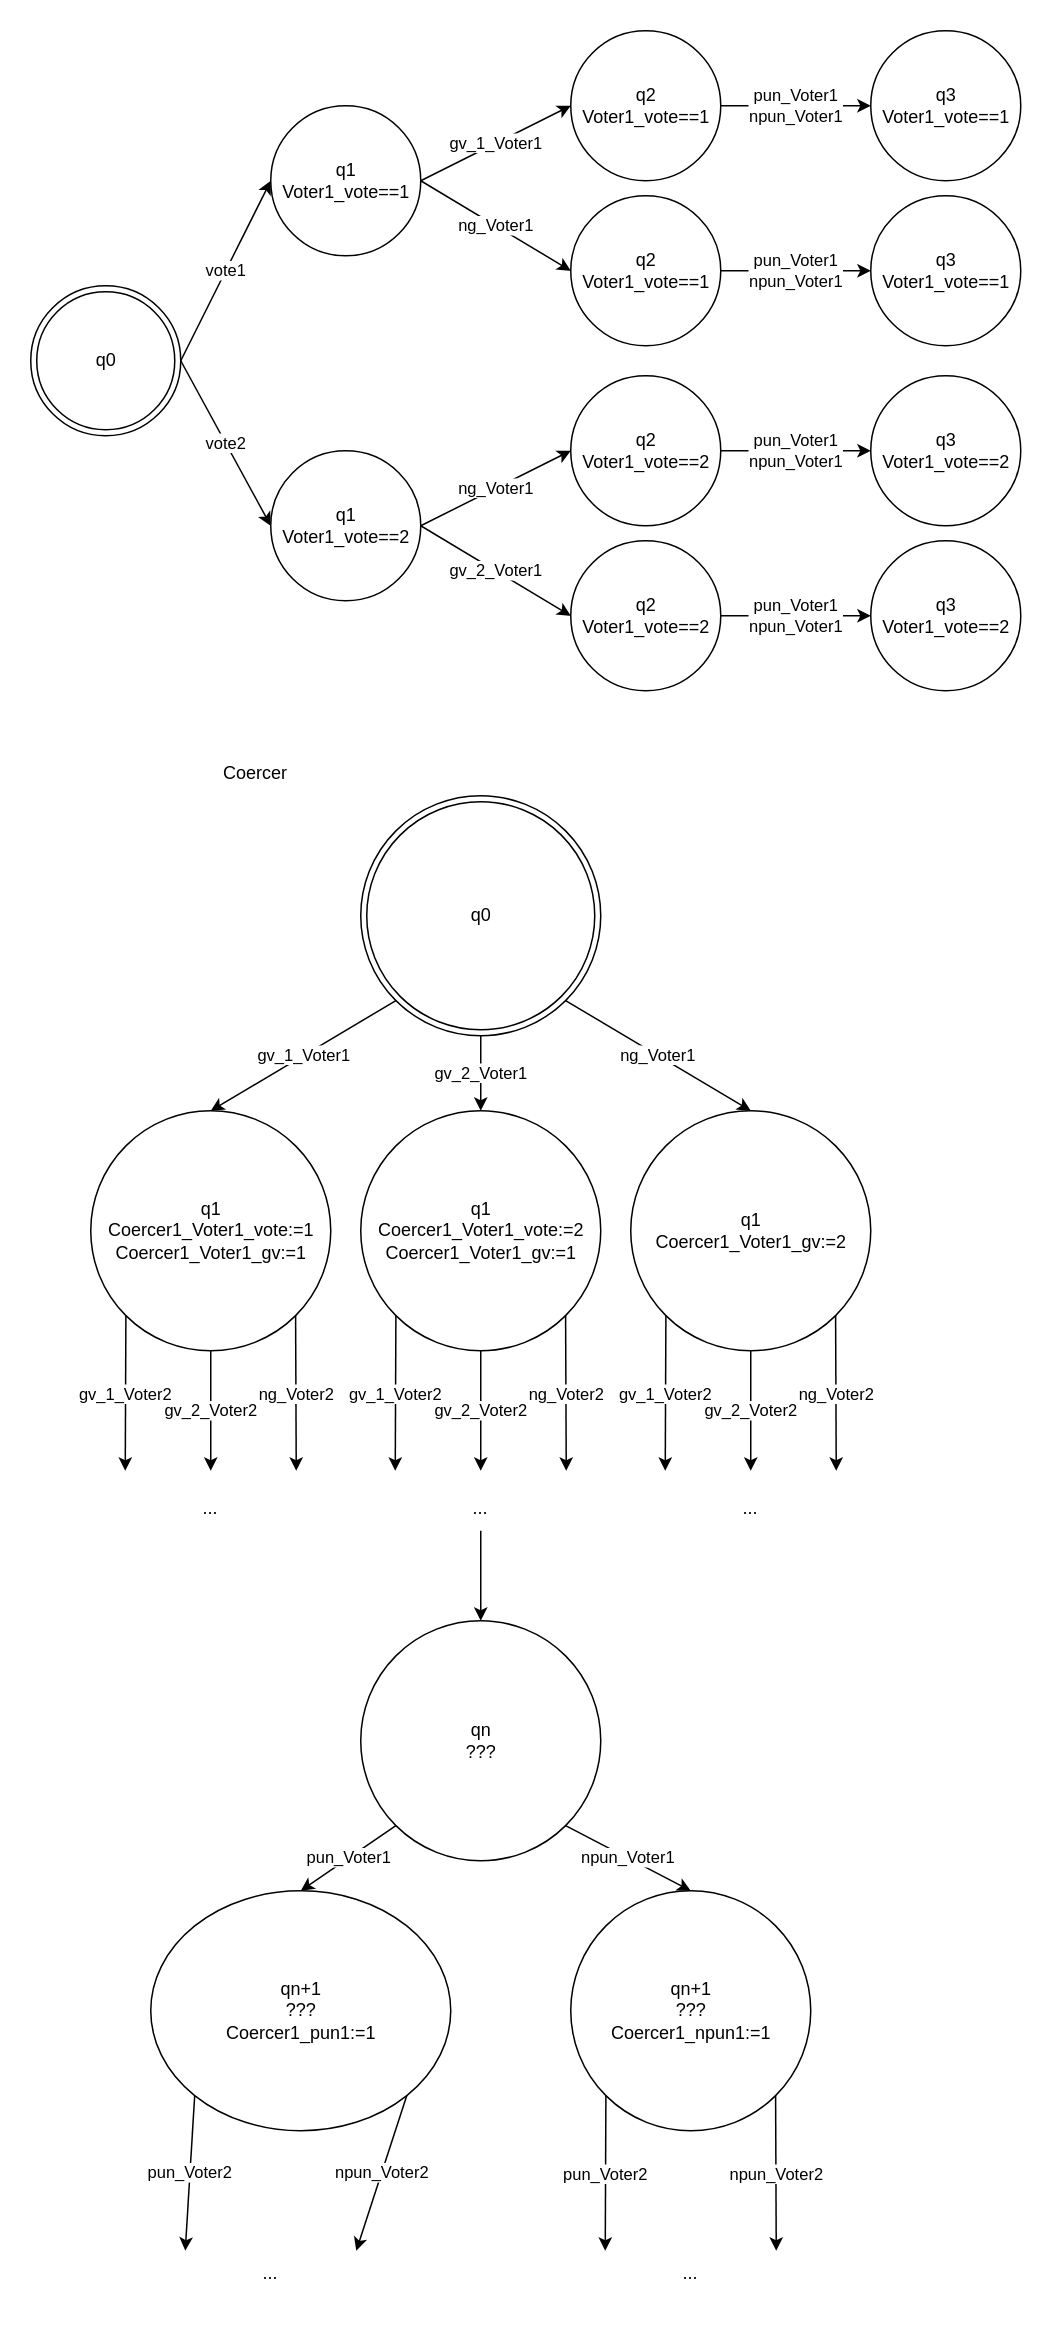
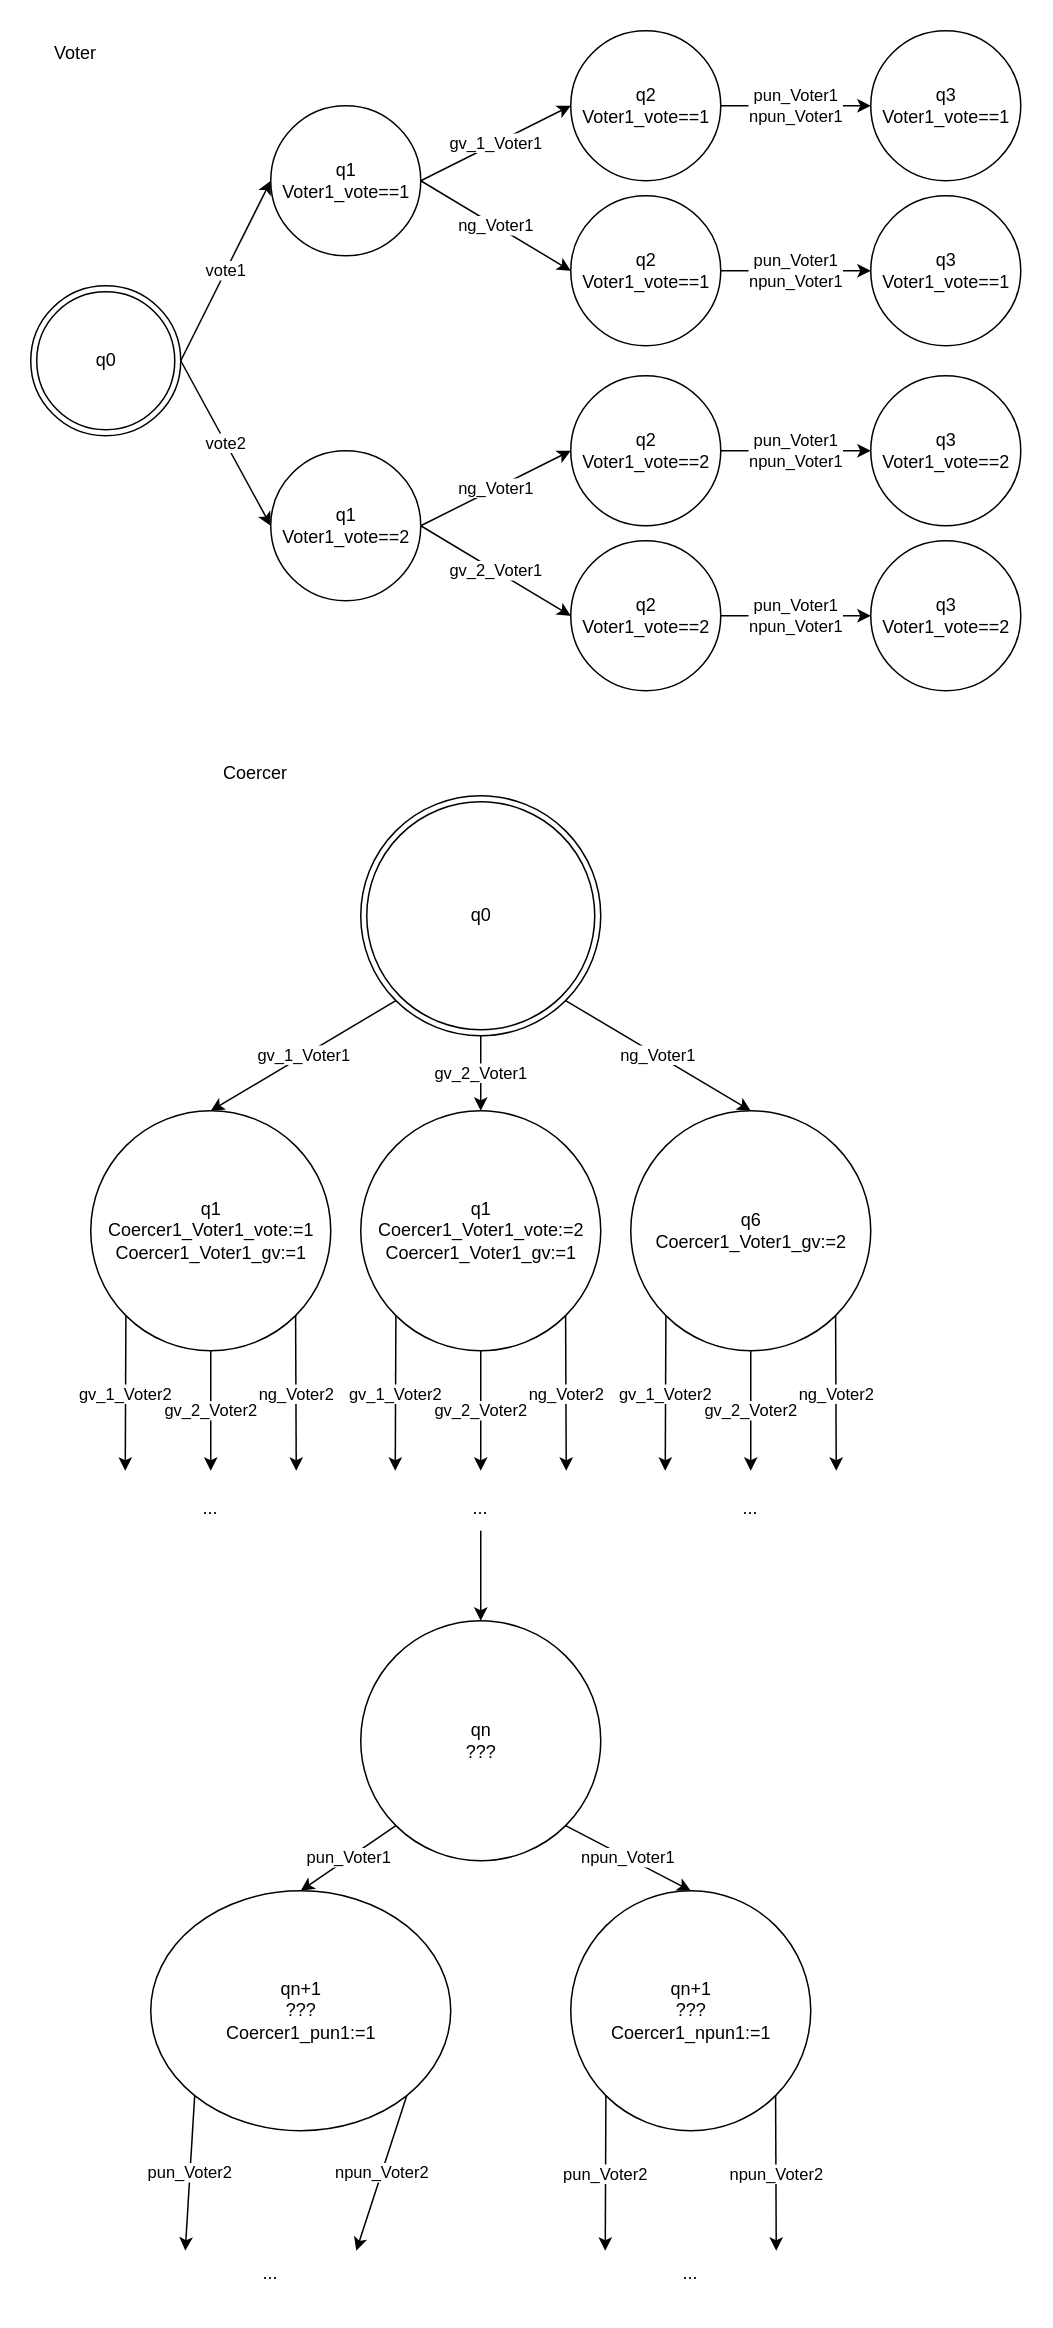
none -> (76, 53)
(752, 1231) -> (752, 1231)
